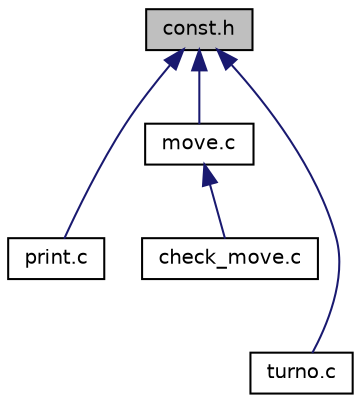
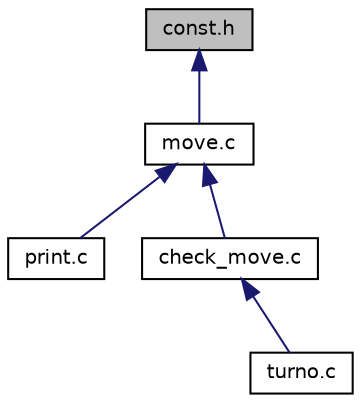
(111, 148) -> (120, 208)
(322, 199) -> (272, 325)
